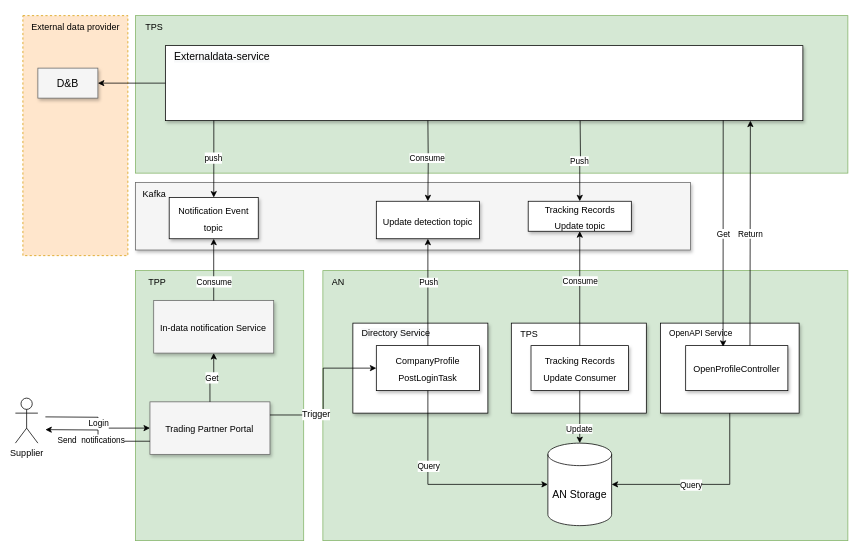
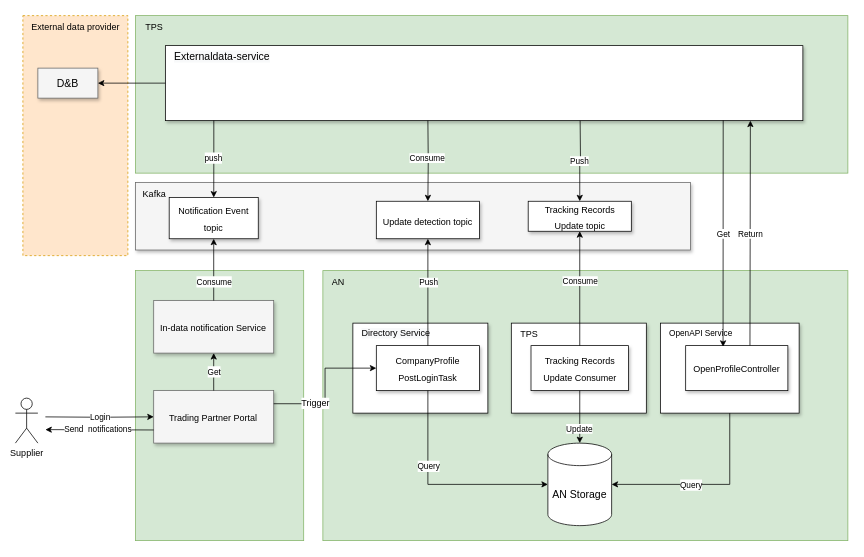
(157, 282) -> none
(210, 428) -> (214, 417)
